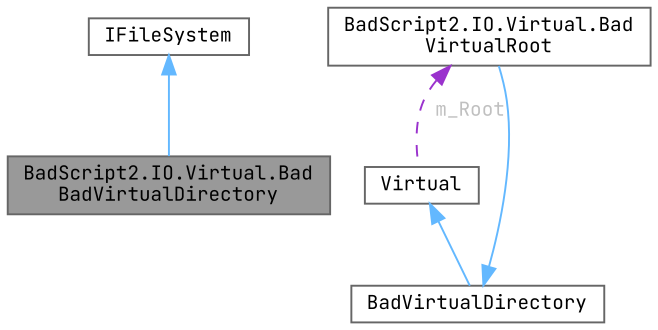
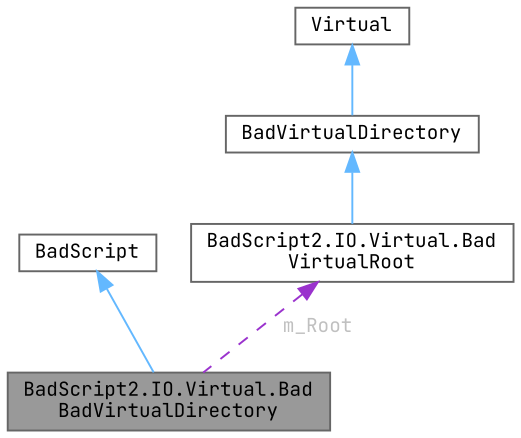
(169, 37) -> (88, 253)
(418, 121) -> (253, 333)
